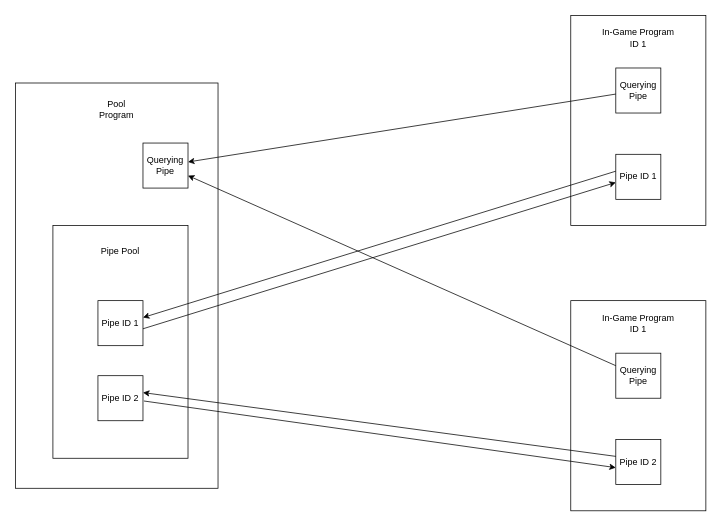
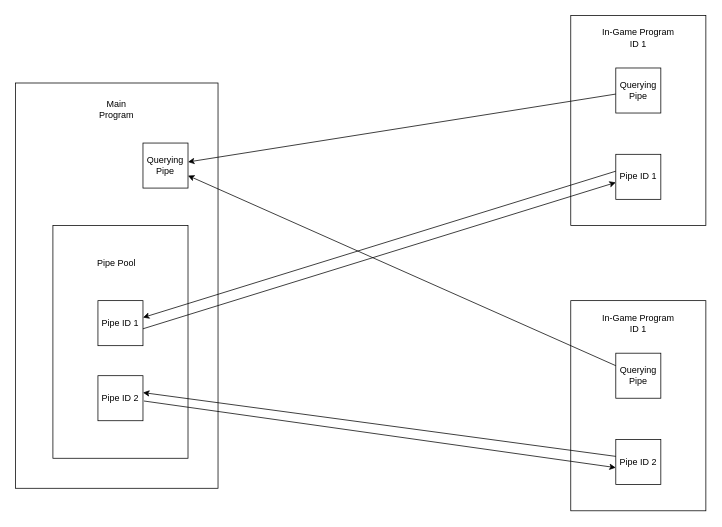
(117, 109) -> (117, 109)
(120, 252) -> (117, 263)
